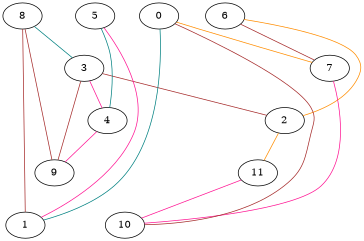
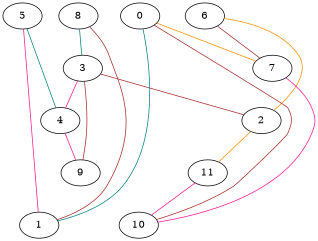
(39, 95) -> none
